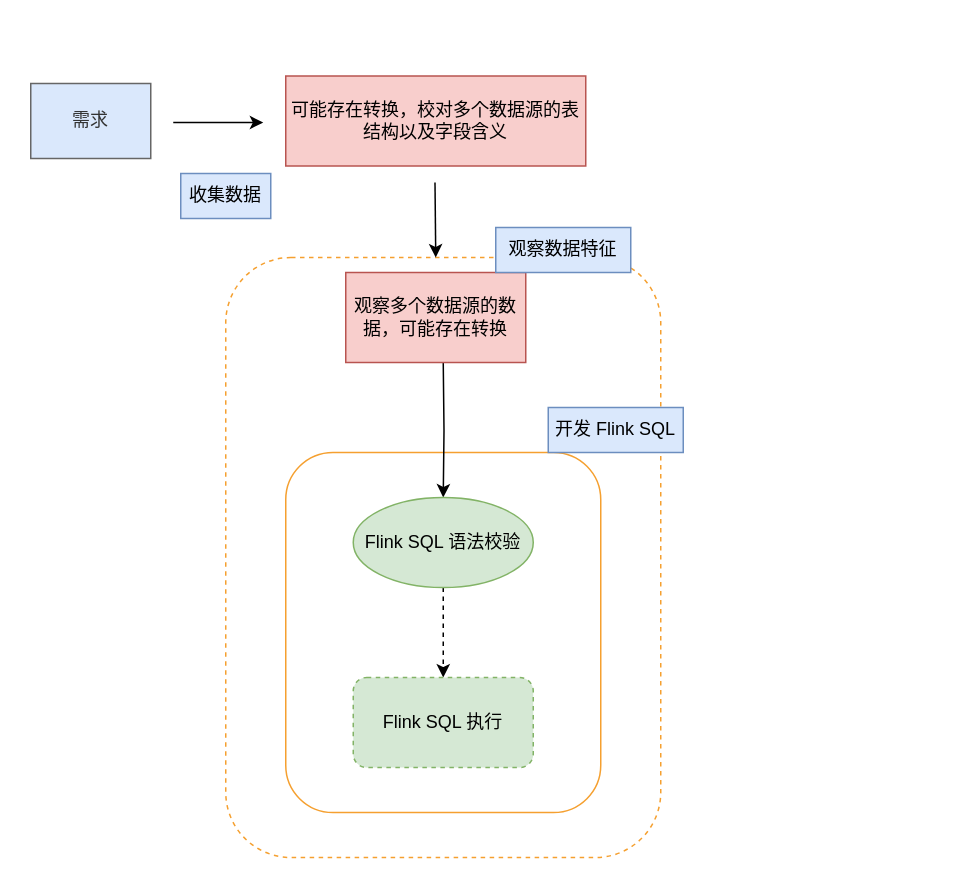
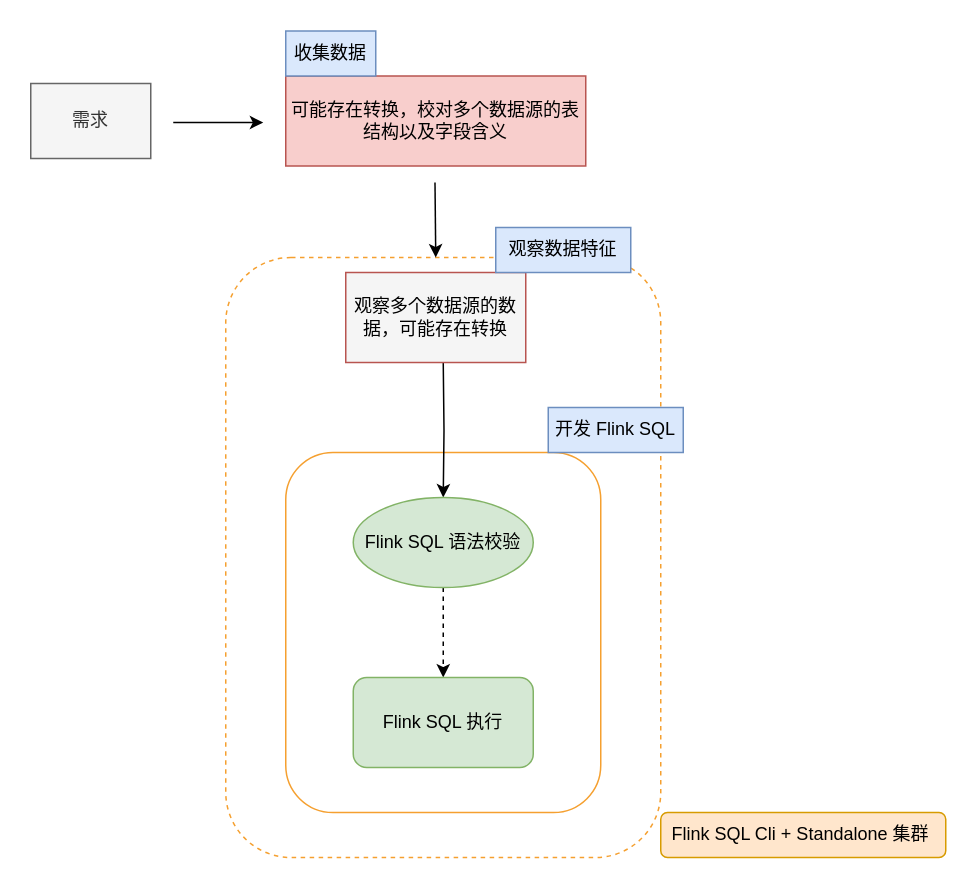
(91, 121) -> (91, 121)
(226, 196) -> (331, 53)
(436, 317) -> (436, 317)
(443, 722) -> (443, 722)
none -> (803, 835)
